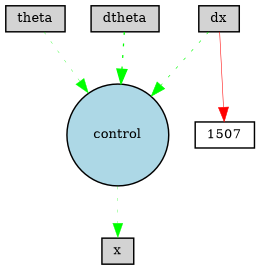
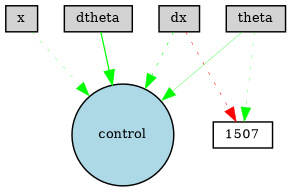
(123, 51) -> (105, 51)
(62, 57) -> (211, 59)
(222, 70) -> (208, 72)
none -> (250, 70)
(118, 205) -> (56, 58)
